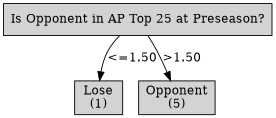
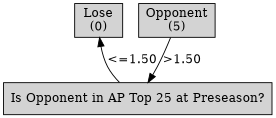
(158, 54) -> (162, 56)
(99, 98) -> (99, 20)
